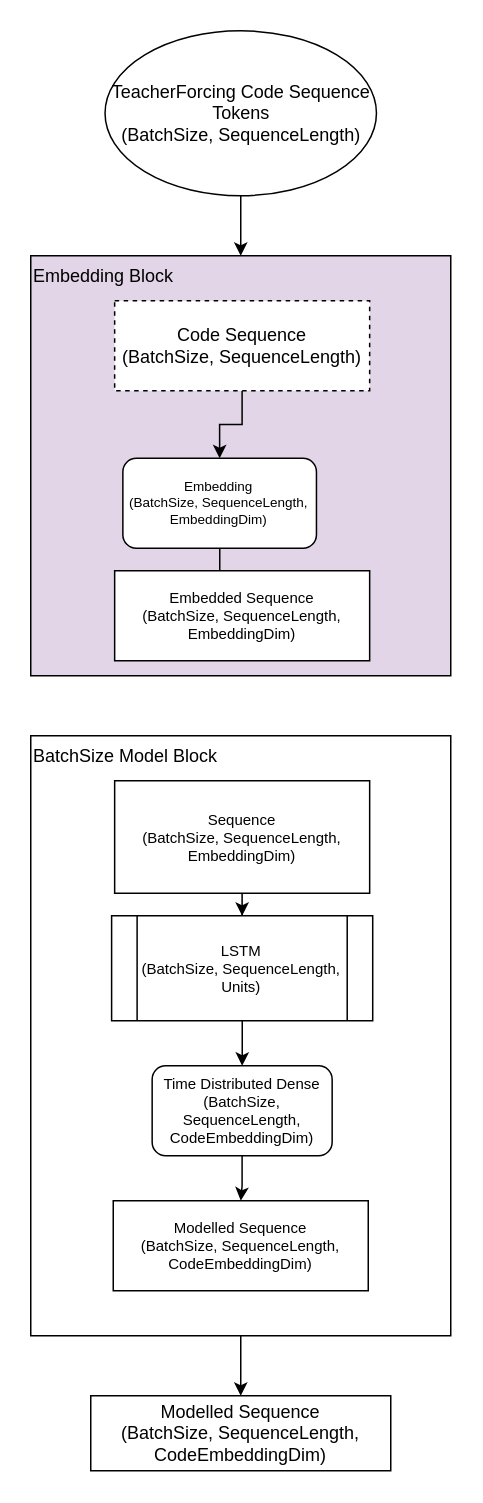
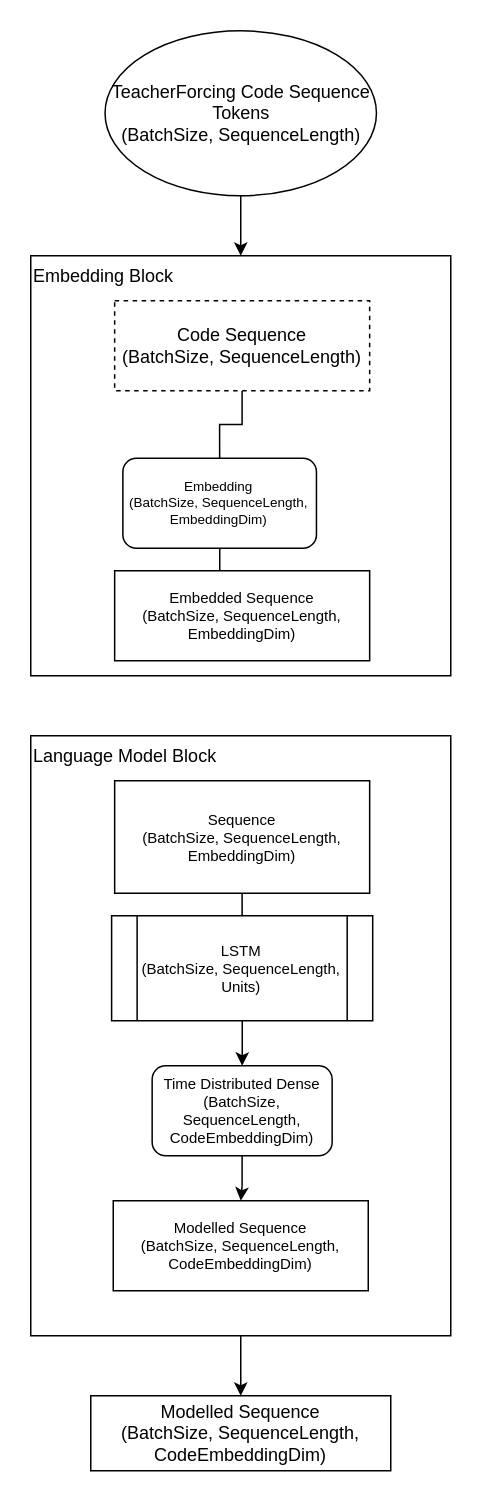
(102, 277) -> (102, 277)
(220, 446) -> (220, 450)
(128, 757) -> (125, 757)
(242, 904) -> (242, 908)
